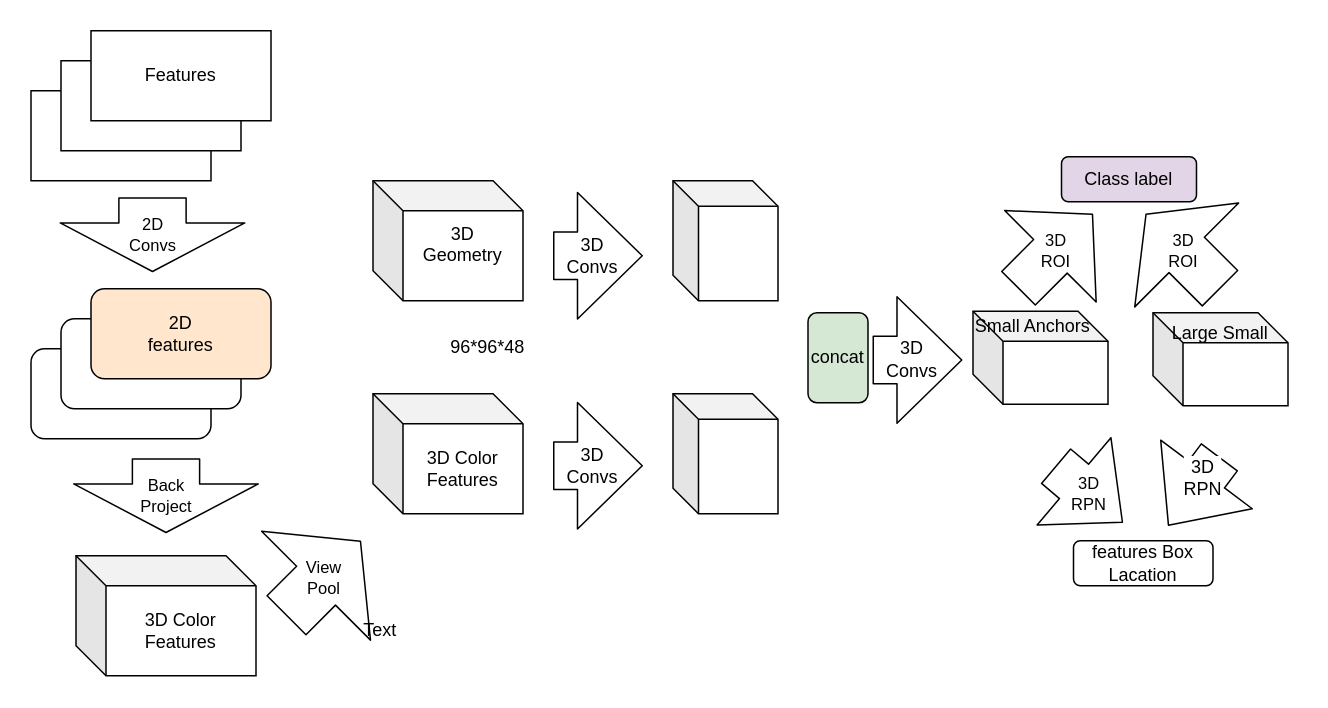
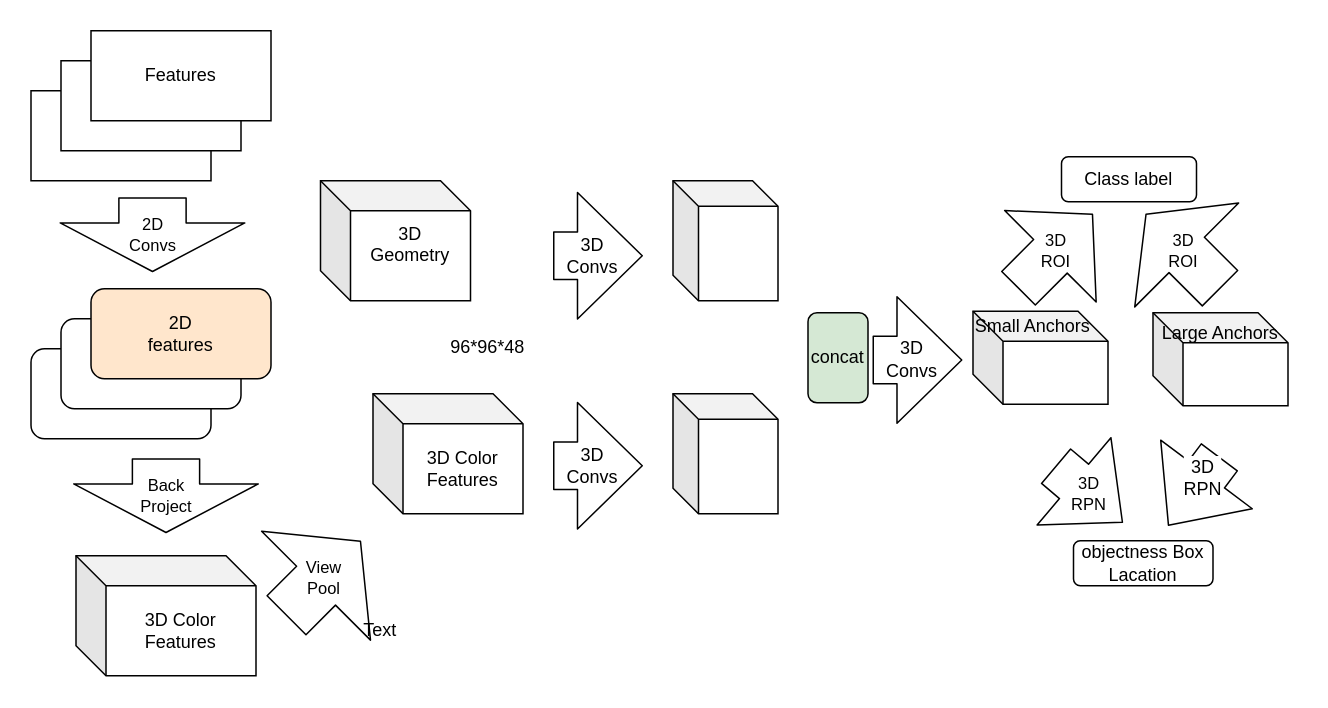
(1129, 179) -> (1129, 179)
(448, 241) -> (395, 241)
(1220, 334) -> (1220, 334)
(1143, 563) -> (1143, 563)
